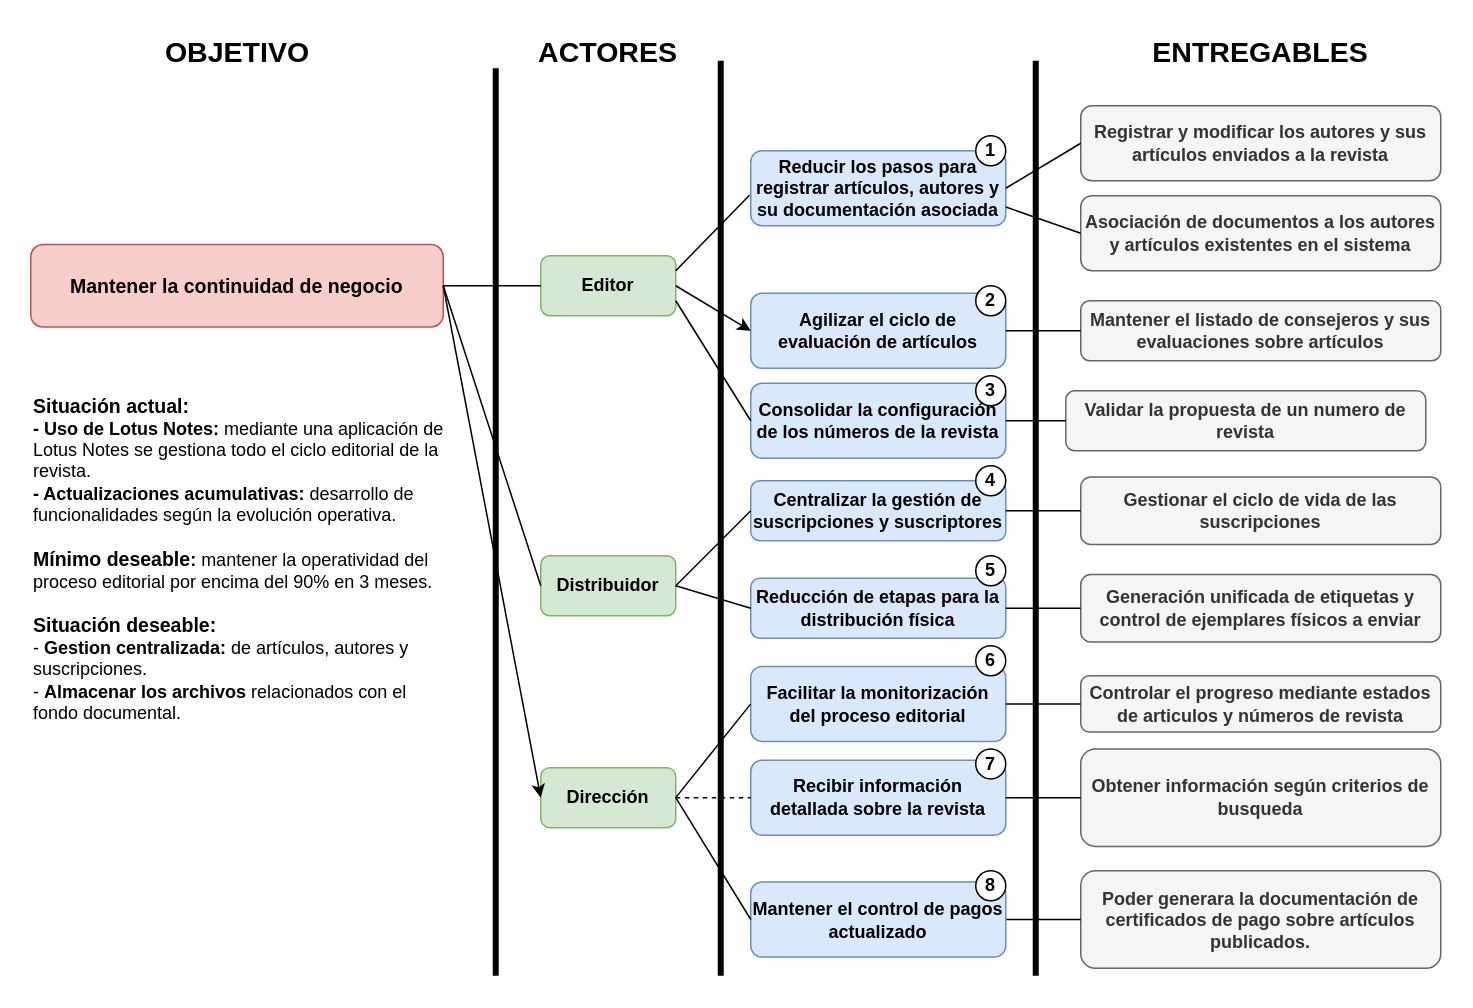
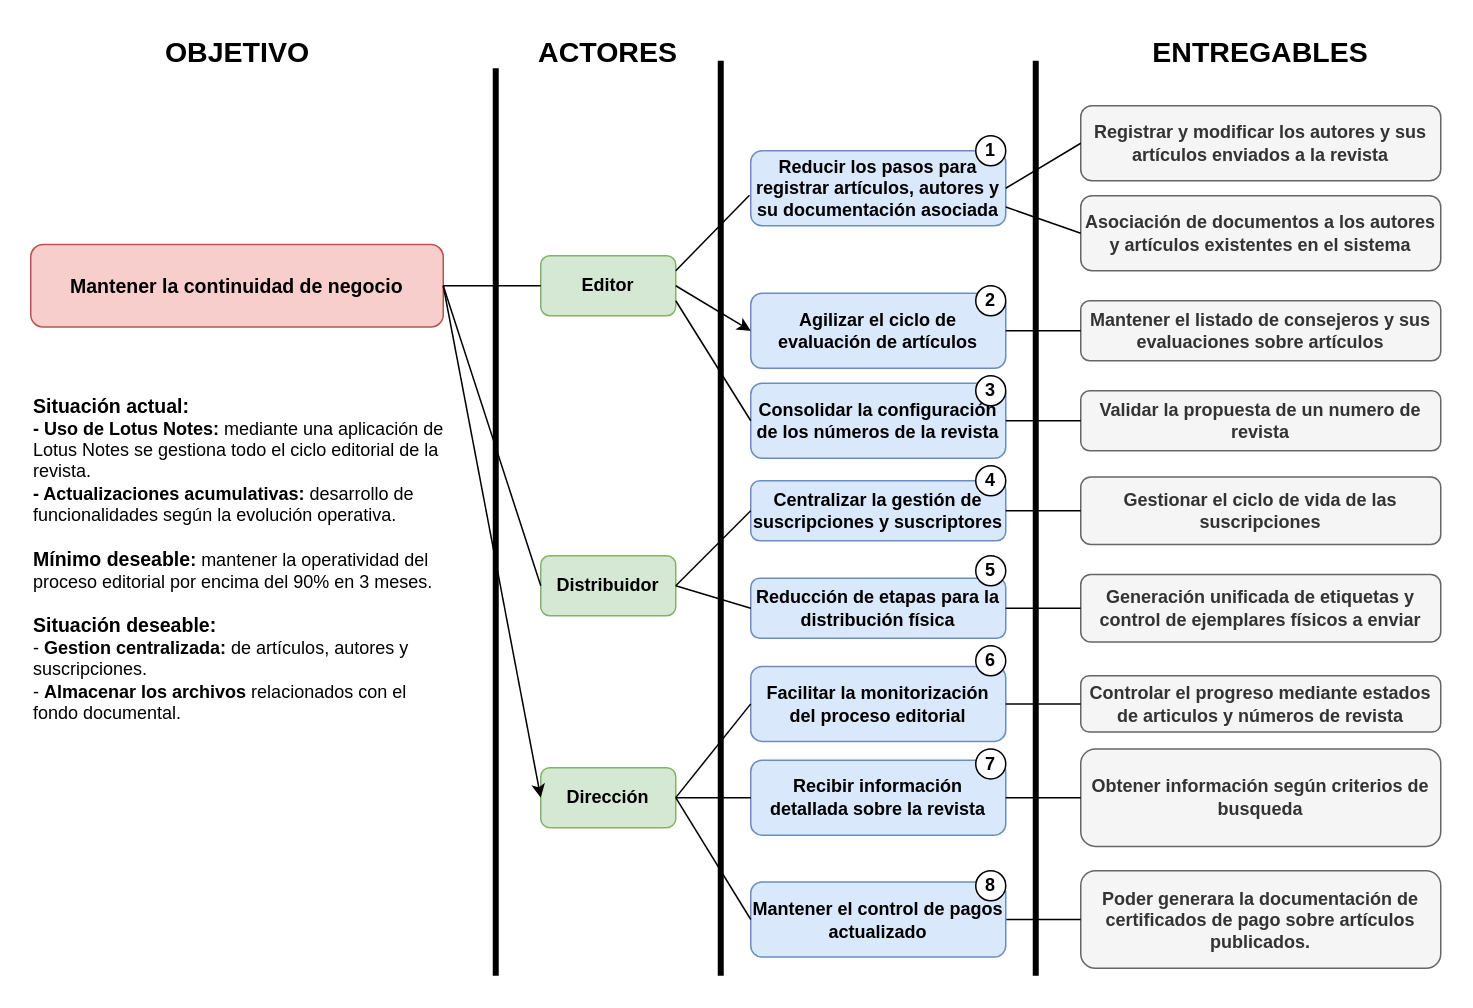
(1246, 421) -> (1261, 421)
(714, 798) -> (714, 798)
